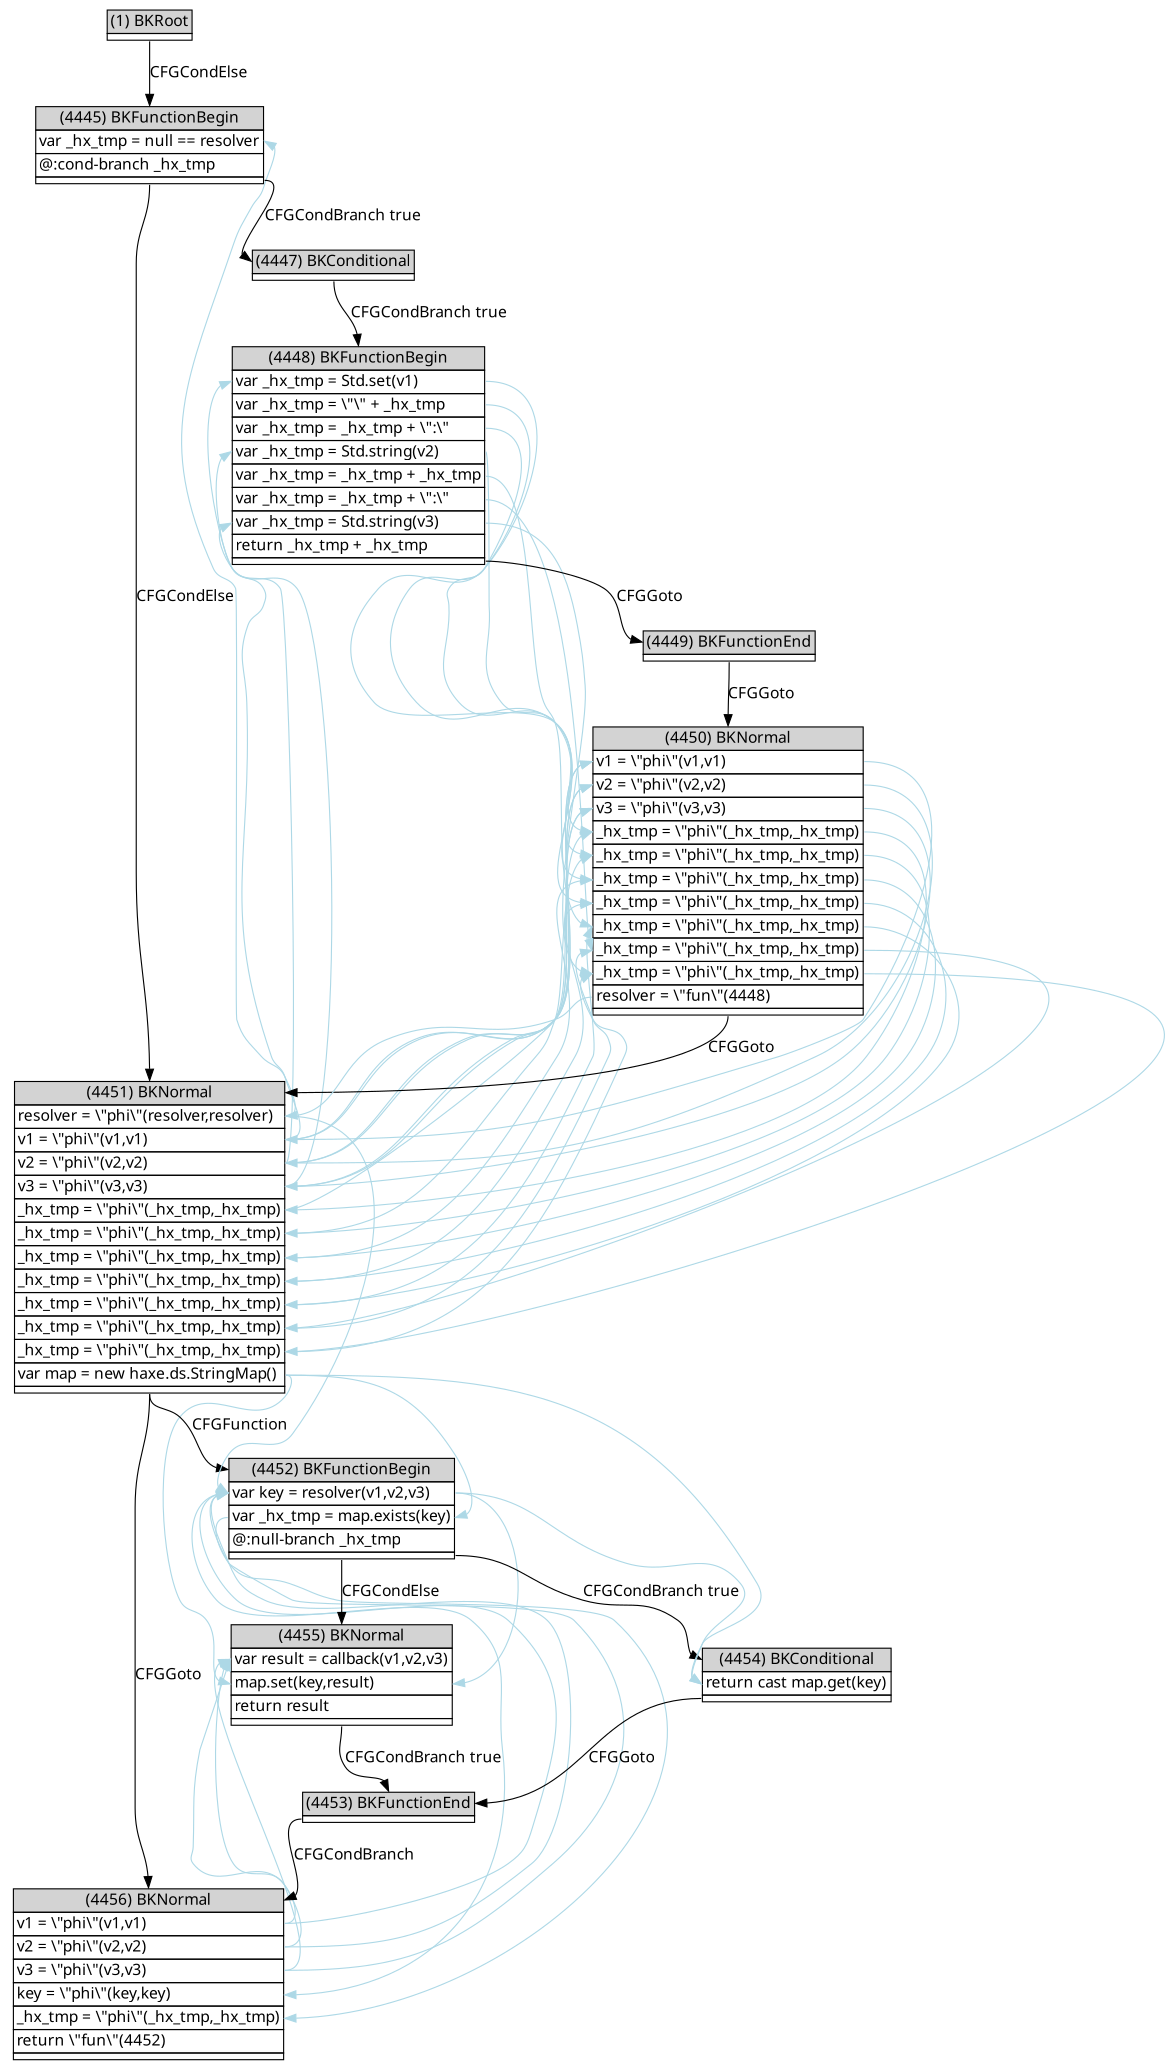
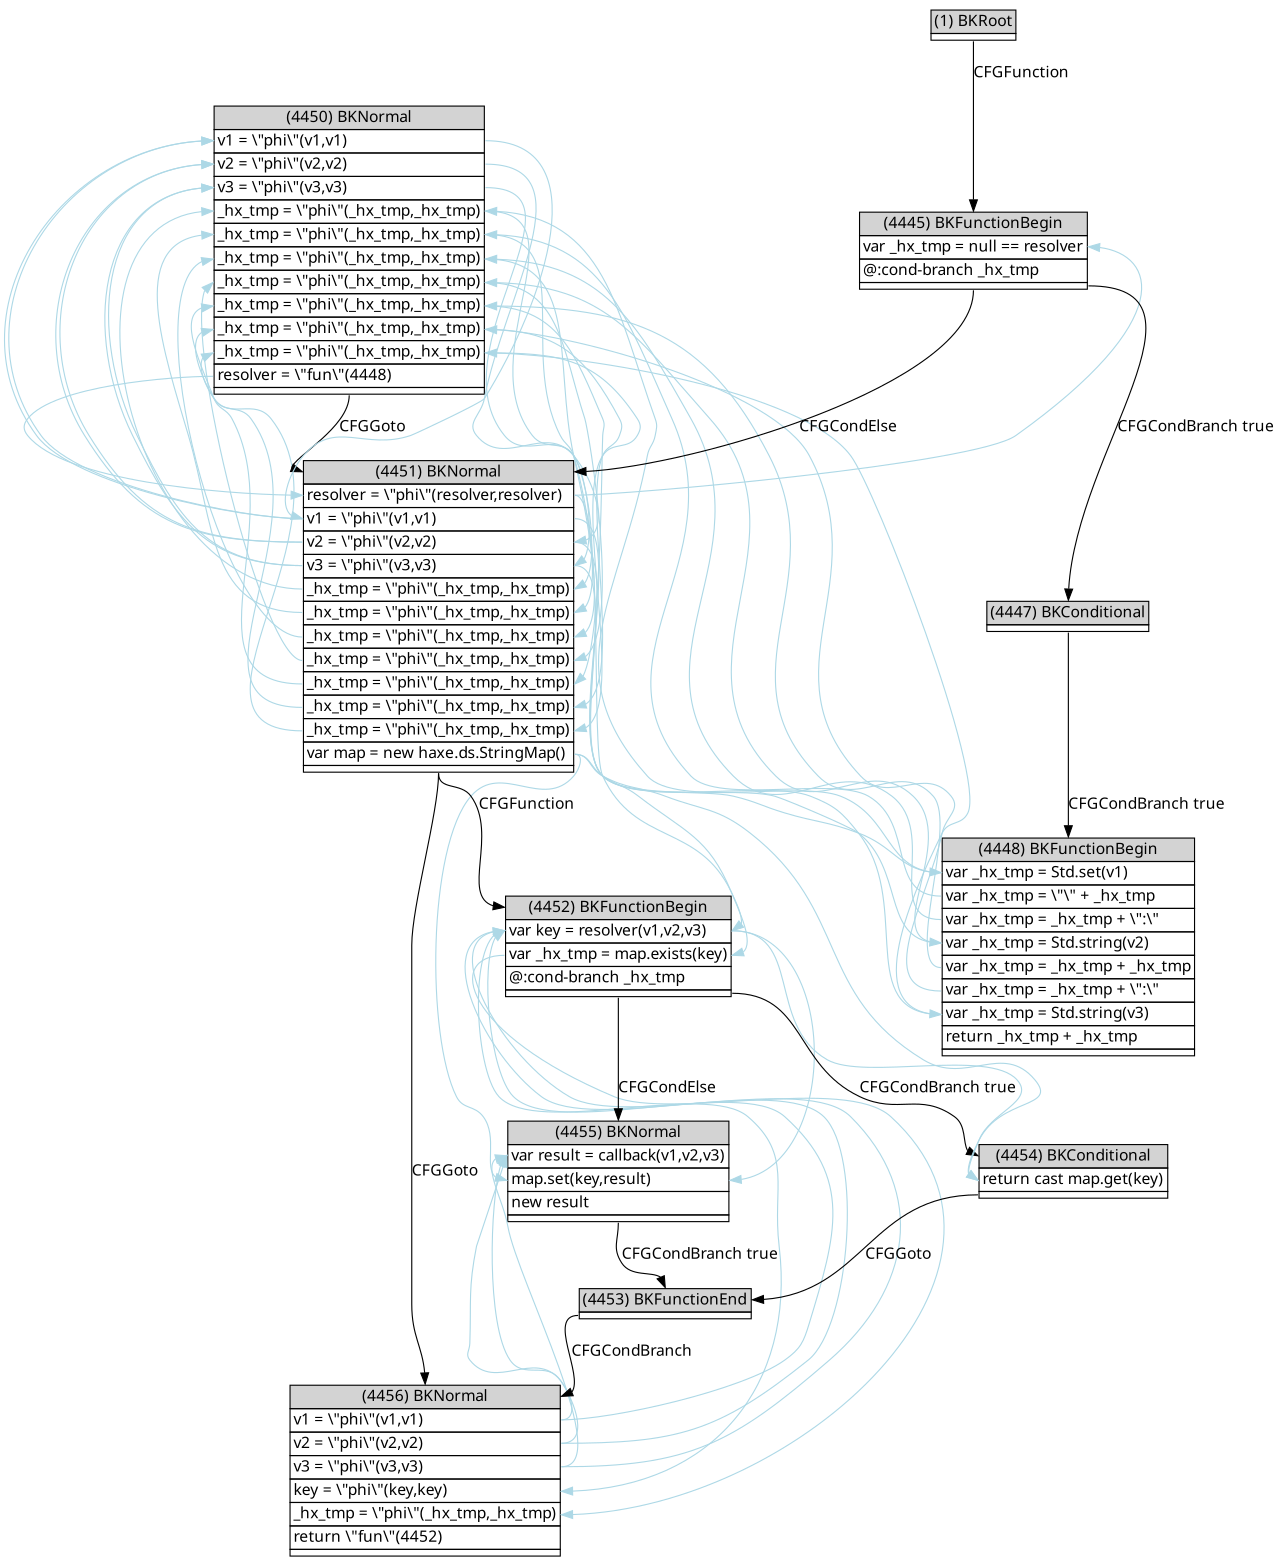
(199, 73) -> (1021, 73)
(729, 645) -> none
(317, 1540) -> (597, 978)
(282, 1706) -> (550, 1203)
